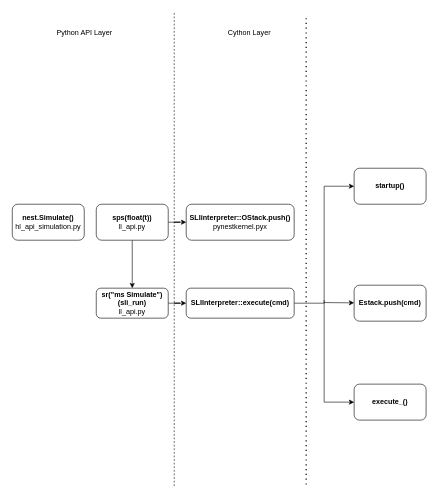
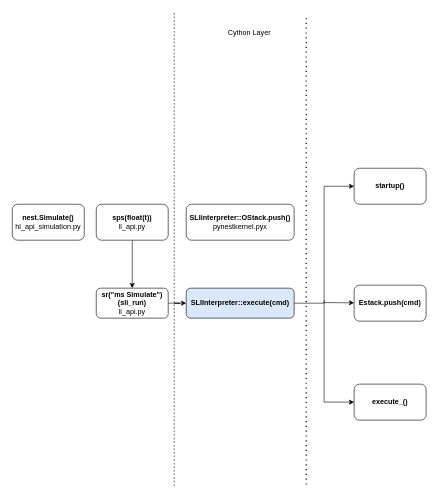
(84, 33) -> none
(176, 222) -> none
(240, 303) -> (240, 303)
